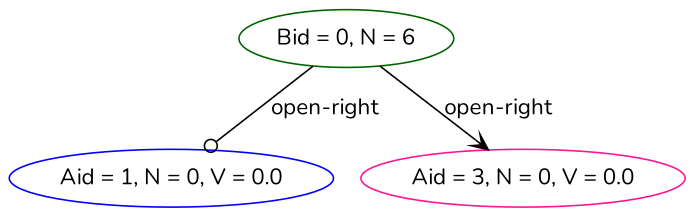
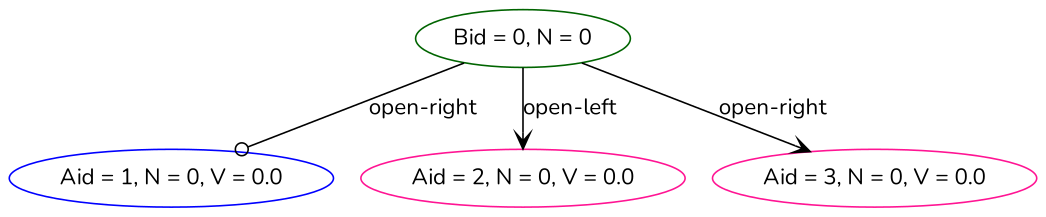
(346, 39) -> (523, 39)
none -> (523, 178)
